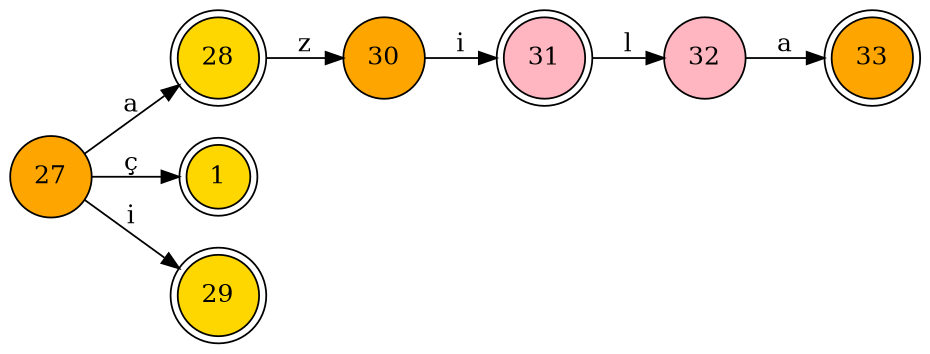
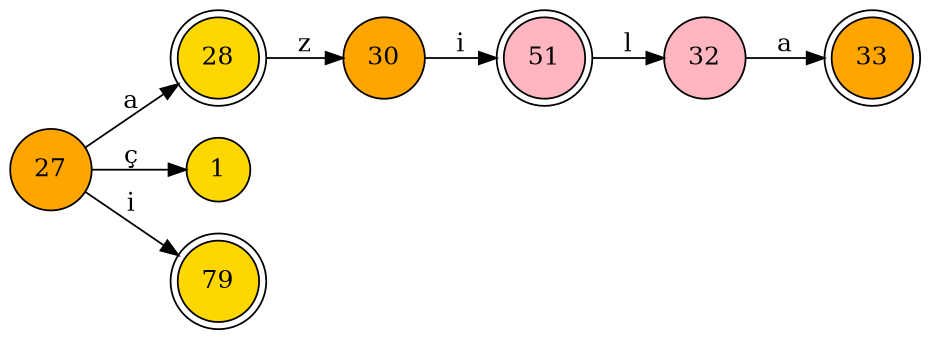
(544, 58) -> (544, 58)
(218, 177) -> (218, 170)
(218, 296) -> (218, 281)
